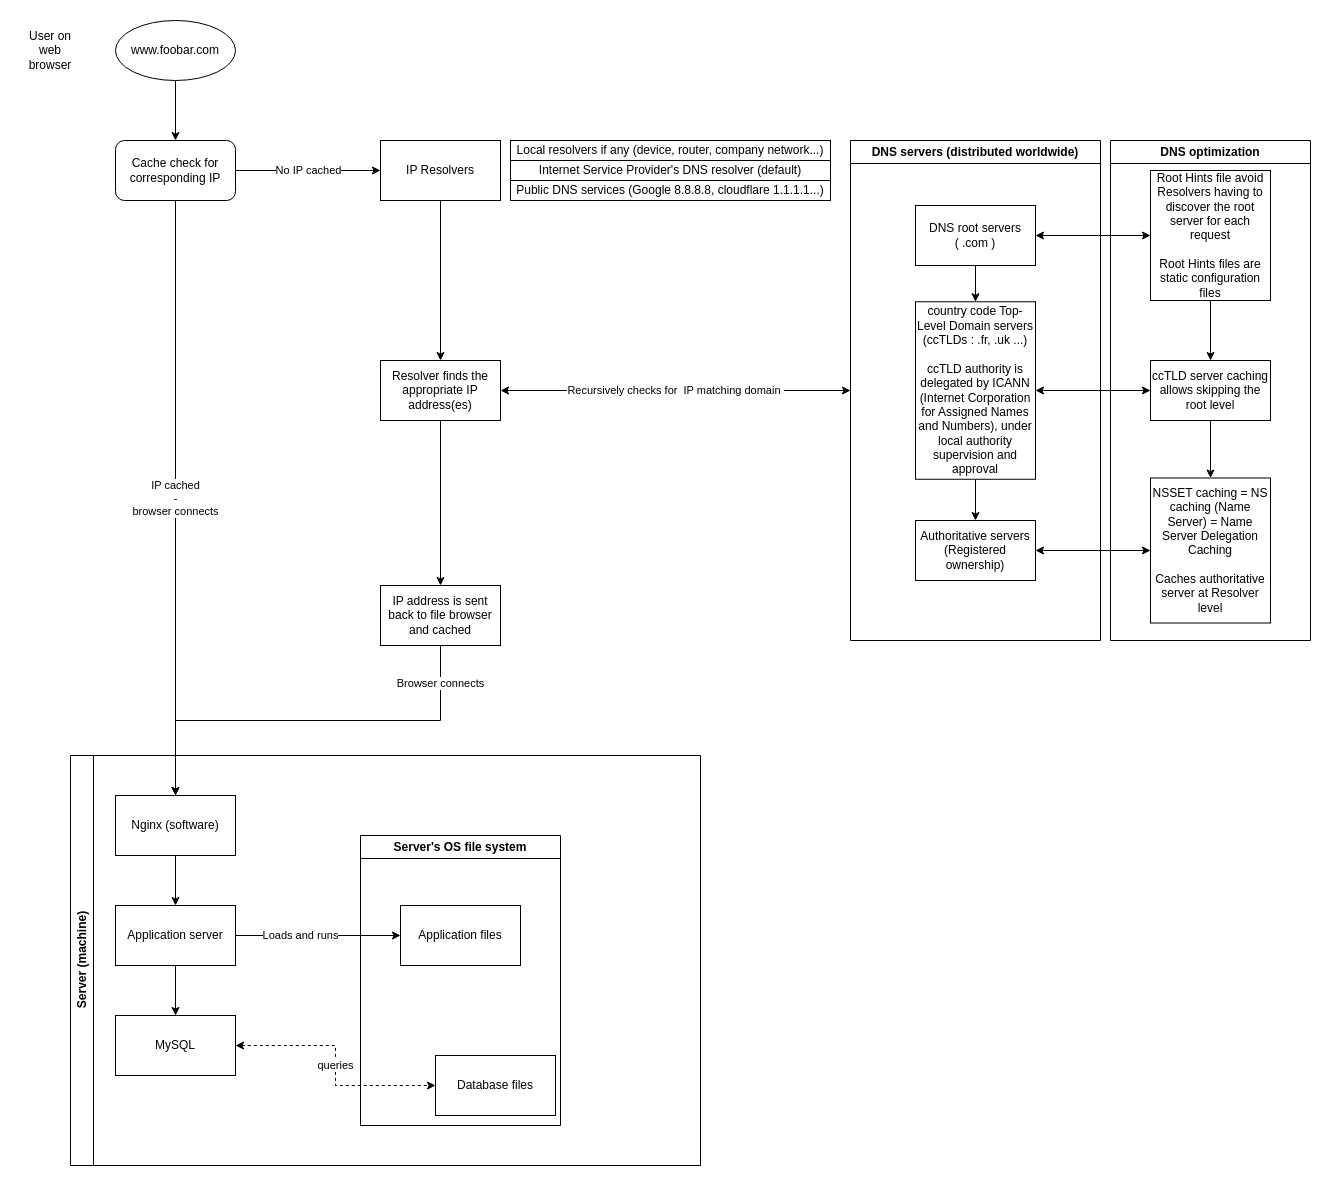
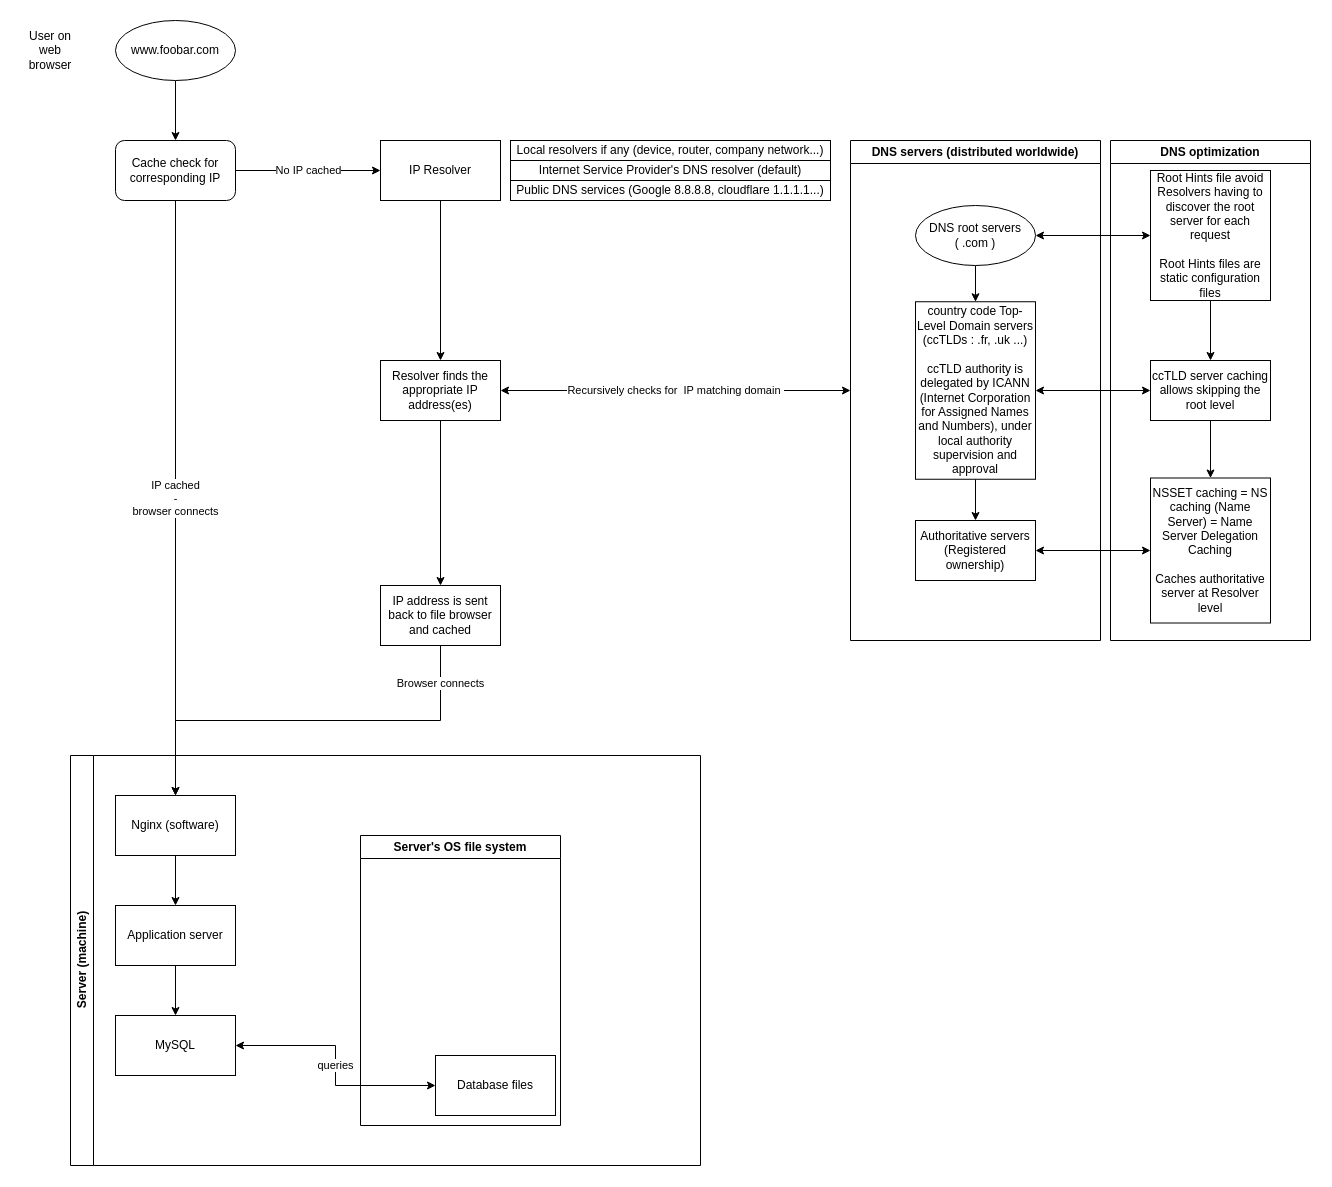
(441, 171) -> (441, 171)
(976, 236) -> (976, 236)
(314, 936) -> none
(461, 936) -> none
(296, 1046) -> (296, 1046)
